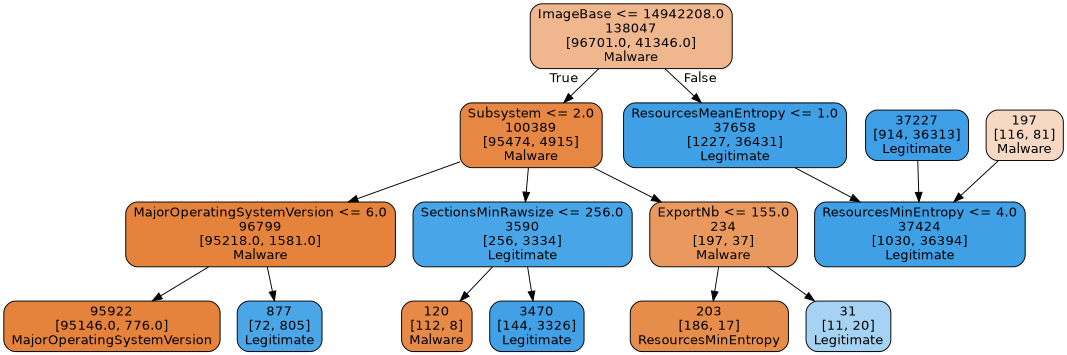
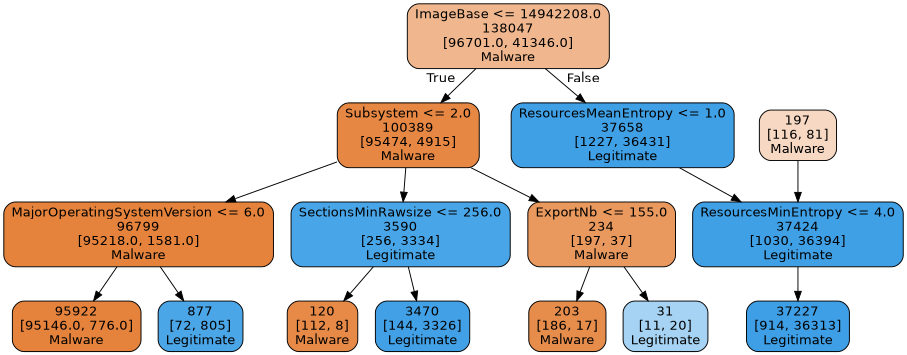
(918, 177) -> (798, 279)
(112, 326) -> (77, 326)
(709, 326) -> (567, 326)
